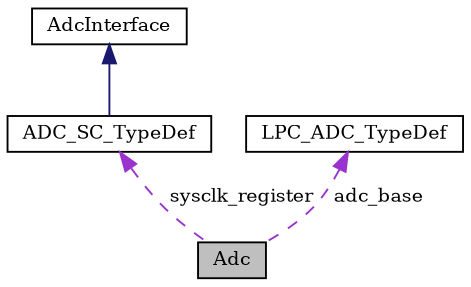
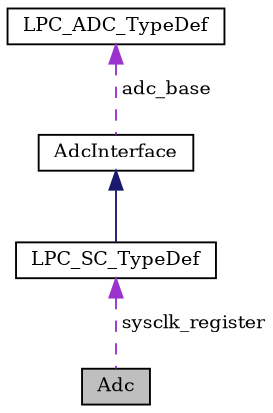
(109, 134) -> (116, 260)
(309, 212) -> (116, 99)
